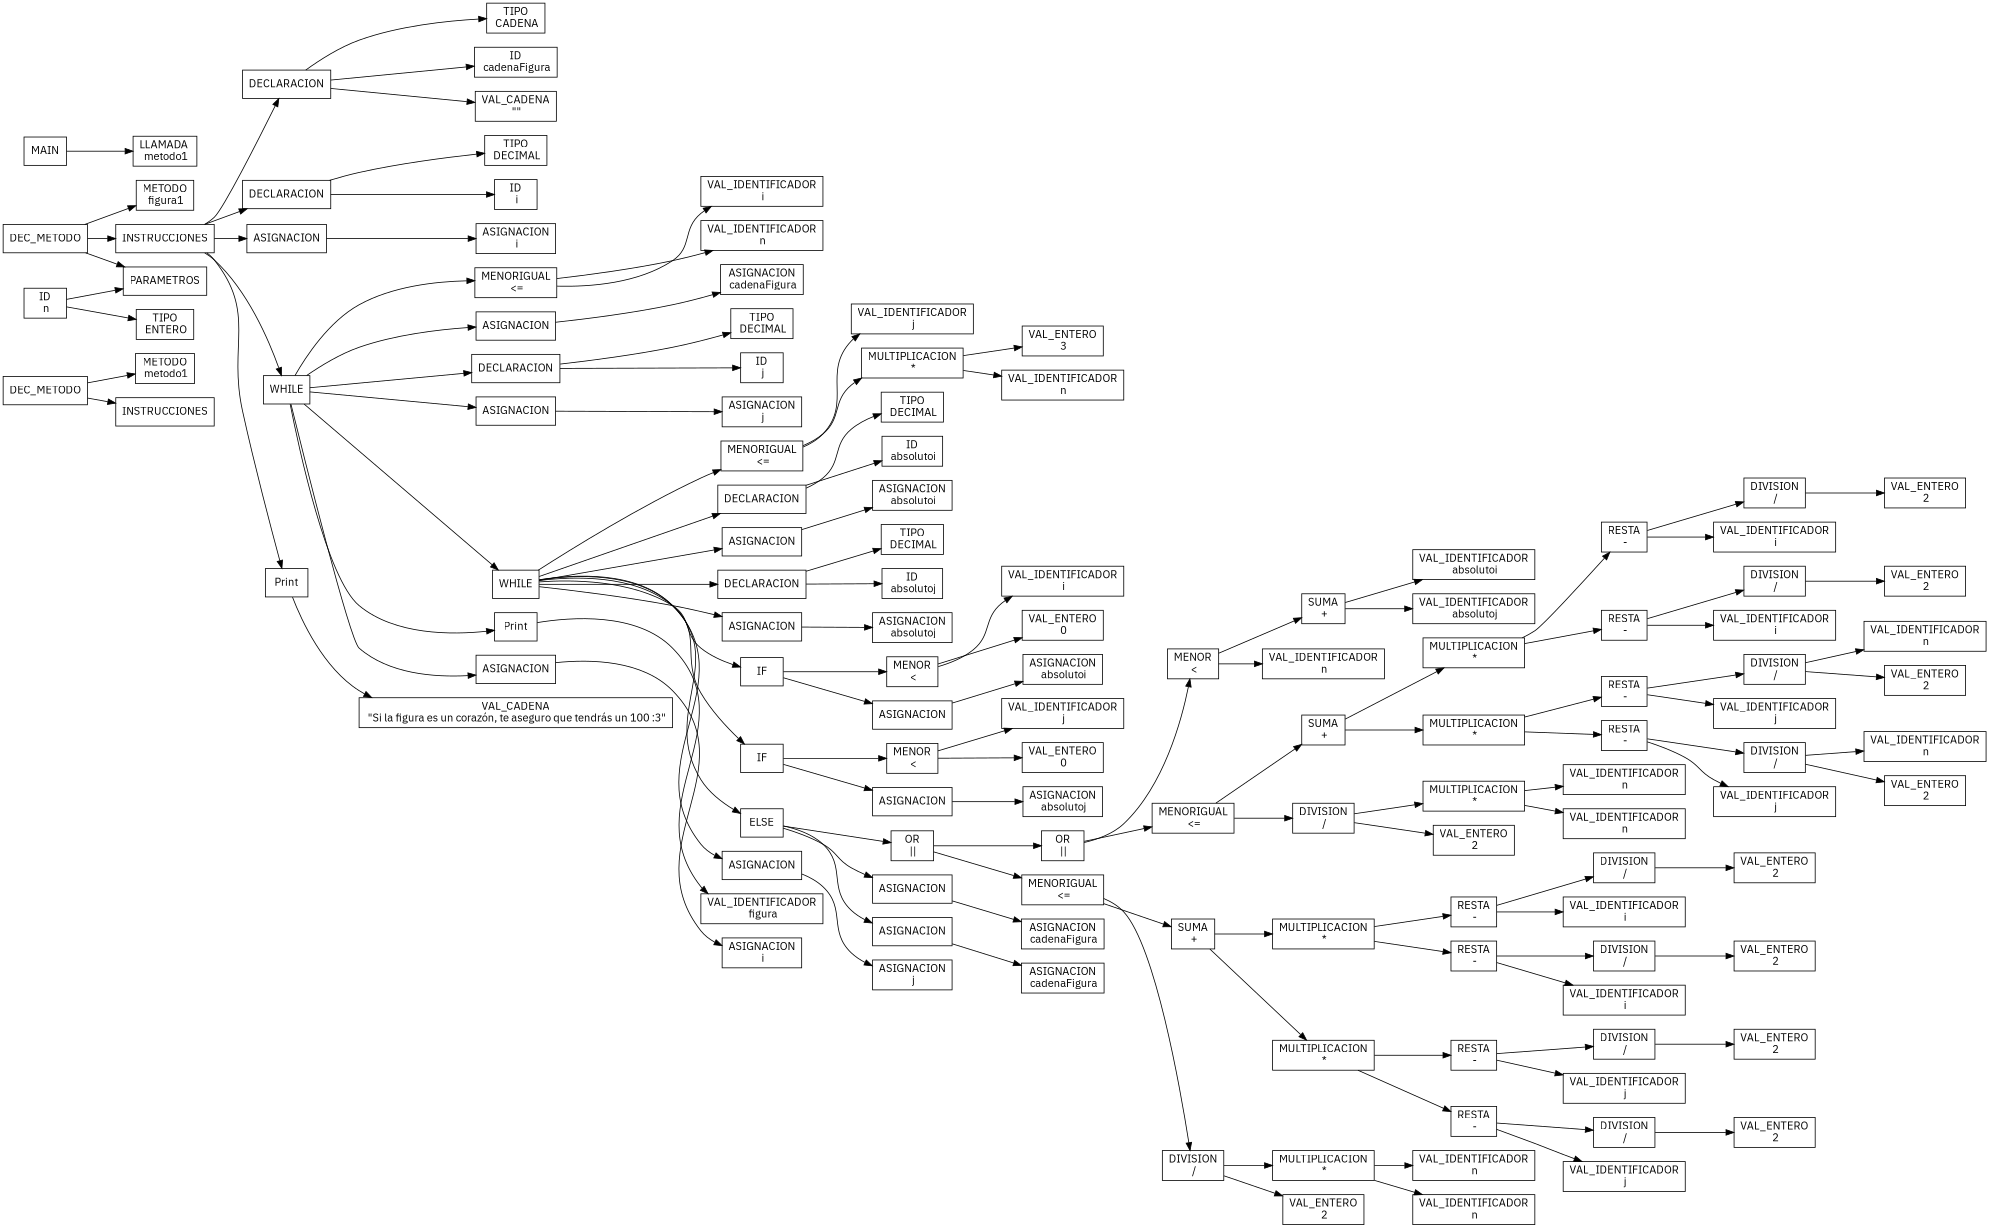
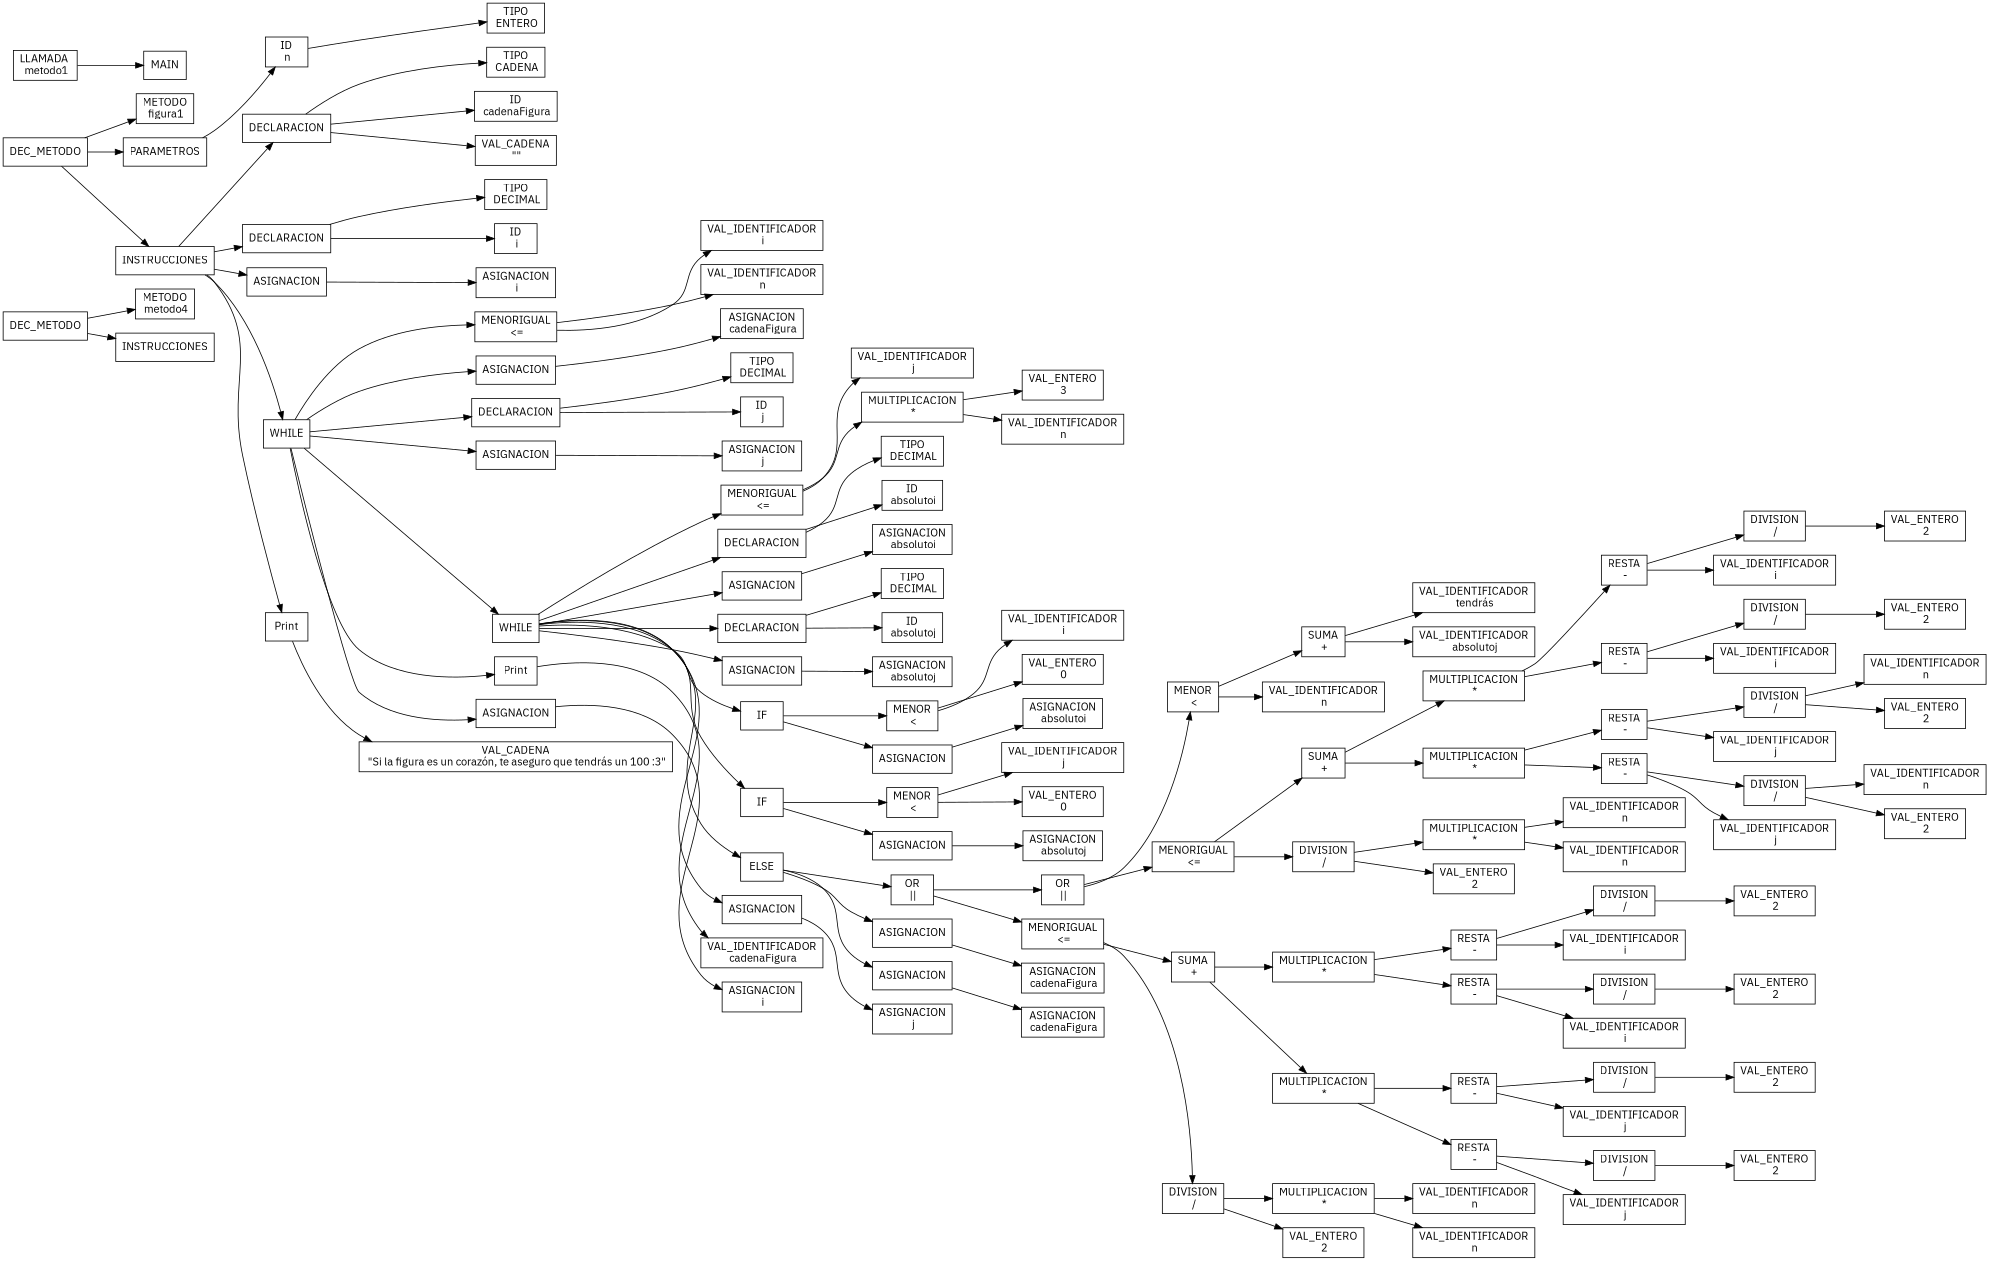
(96, 151) -> (106, 65)
(91, 295) -> (239, 109)
(165, 369) -> (165, 304)
(1474, 565) -> (1474, 598)
(762, 909) -> (762, 953)
